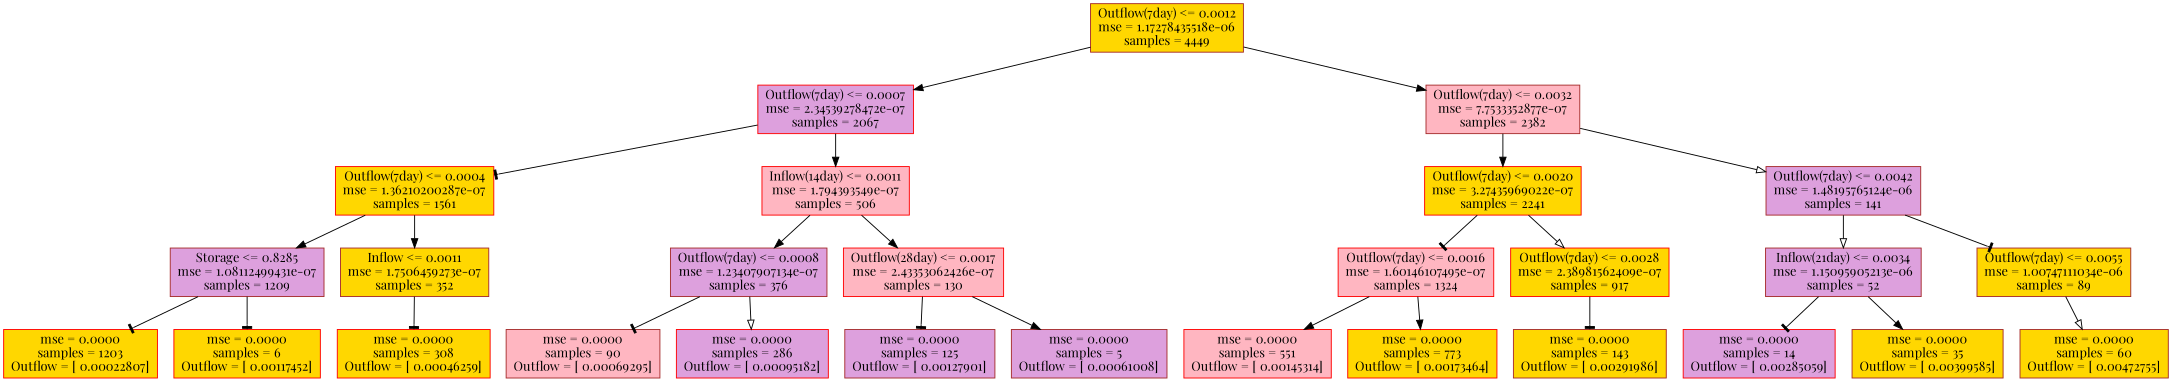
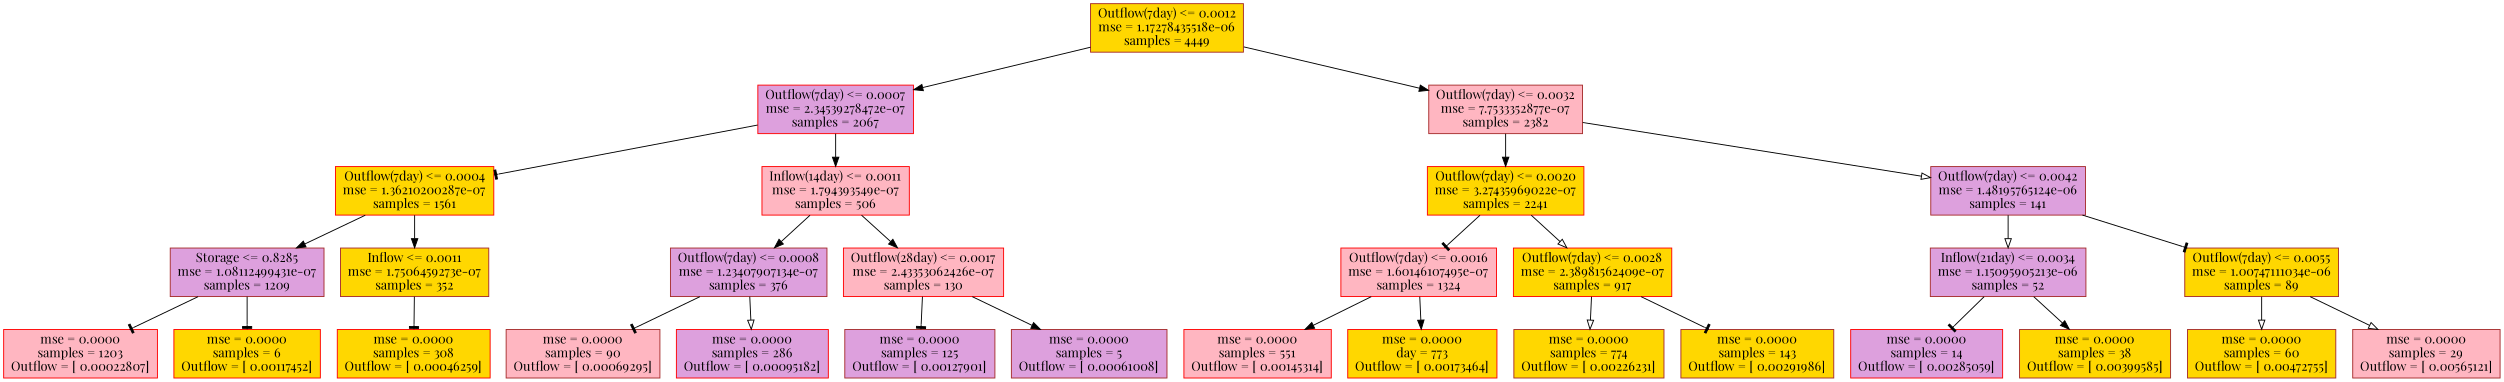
(81, 354) -> (81, 354)
(1422, 354) -> (1422, 354)
none -> (1589, 354)
(1928, 354) -> (2095, 354)
none -> (2426, 354)
